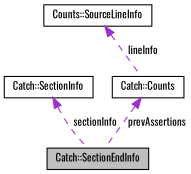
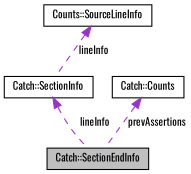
(126, 56) -> (70, 56)
(94, 123) -> (94, 123)
